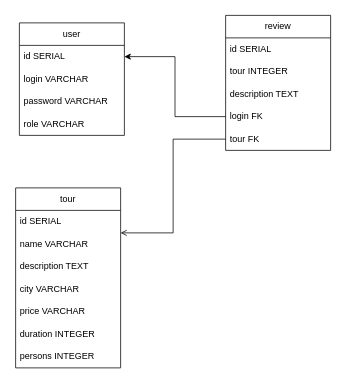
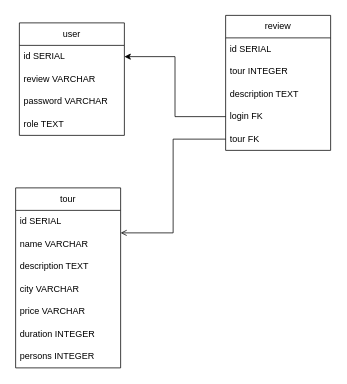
(53, 79) -> (57, 79)
(52, 124) -> (44, 124)
